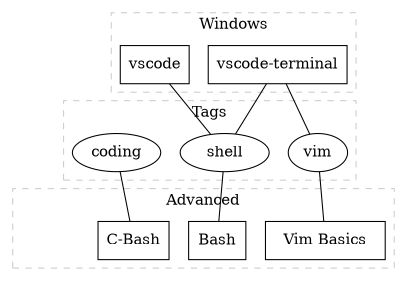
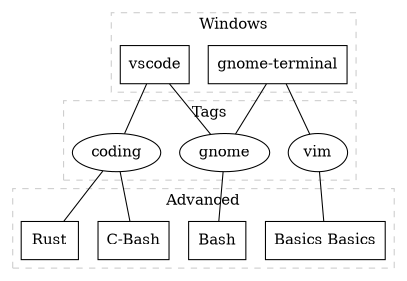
(278, 65) -> (278, 65)
none -> (136, 109)
(225, 153) -> (225, 153)
none -> (50, 241)
(325, 241) -> (325, 241)
